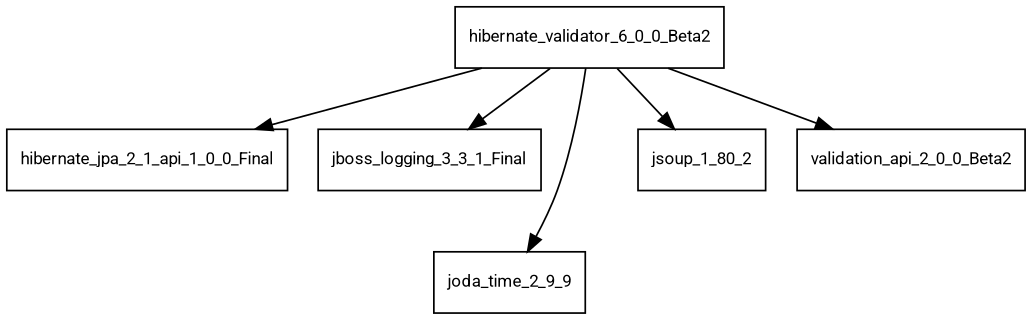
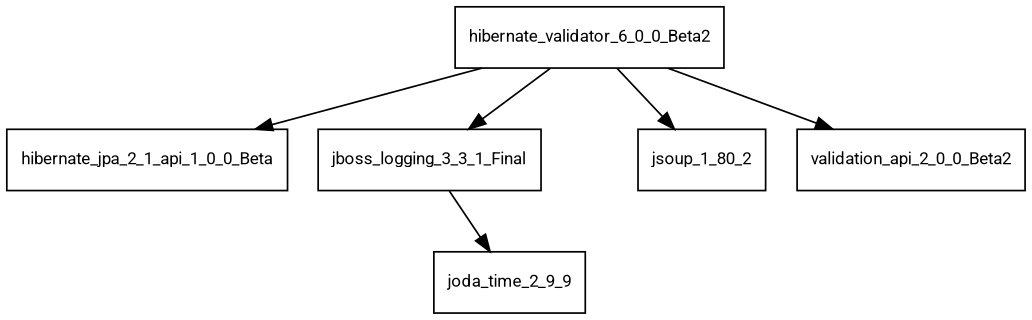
(568, 155) -> (465, 214)
(147, 160) -> (147, 160)
